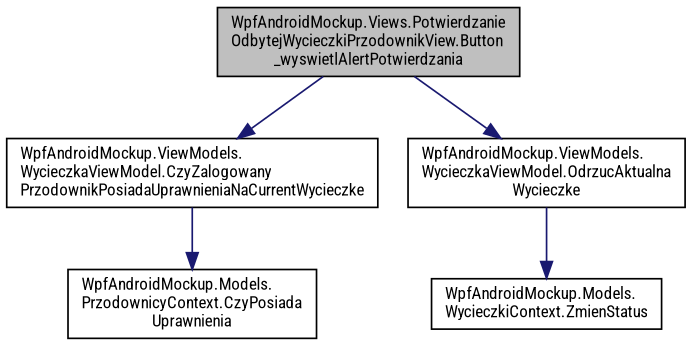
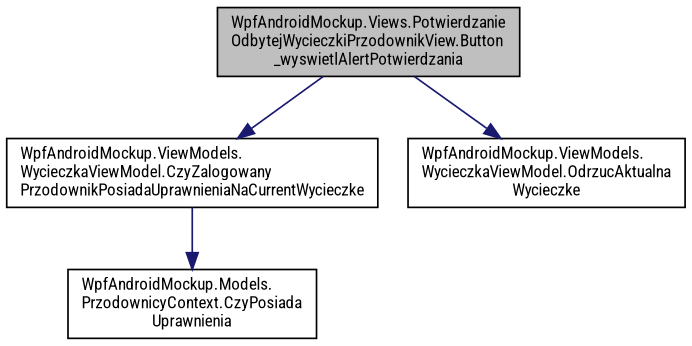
(547, 304) -> none
